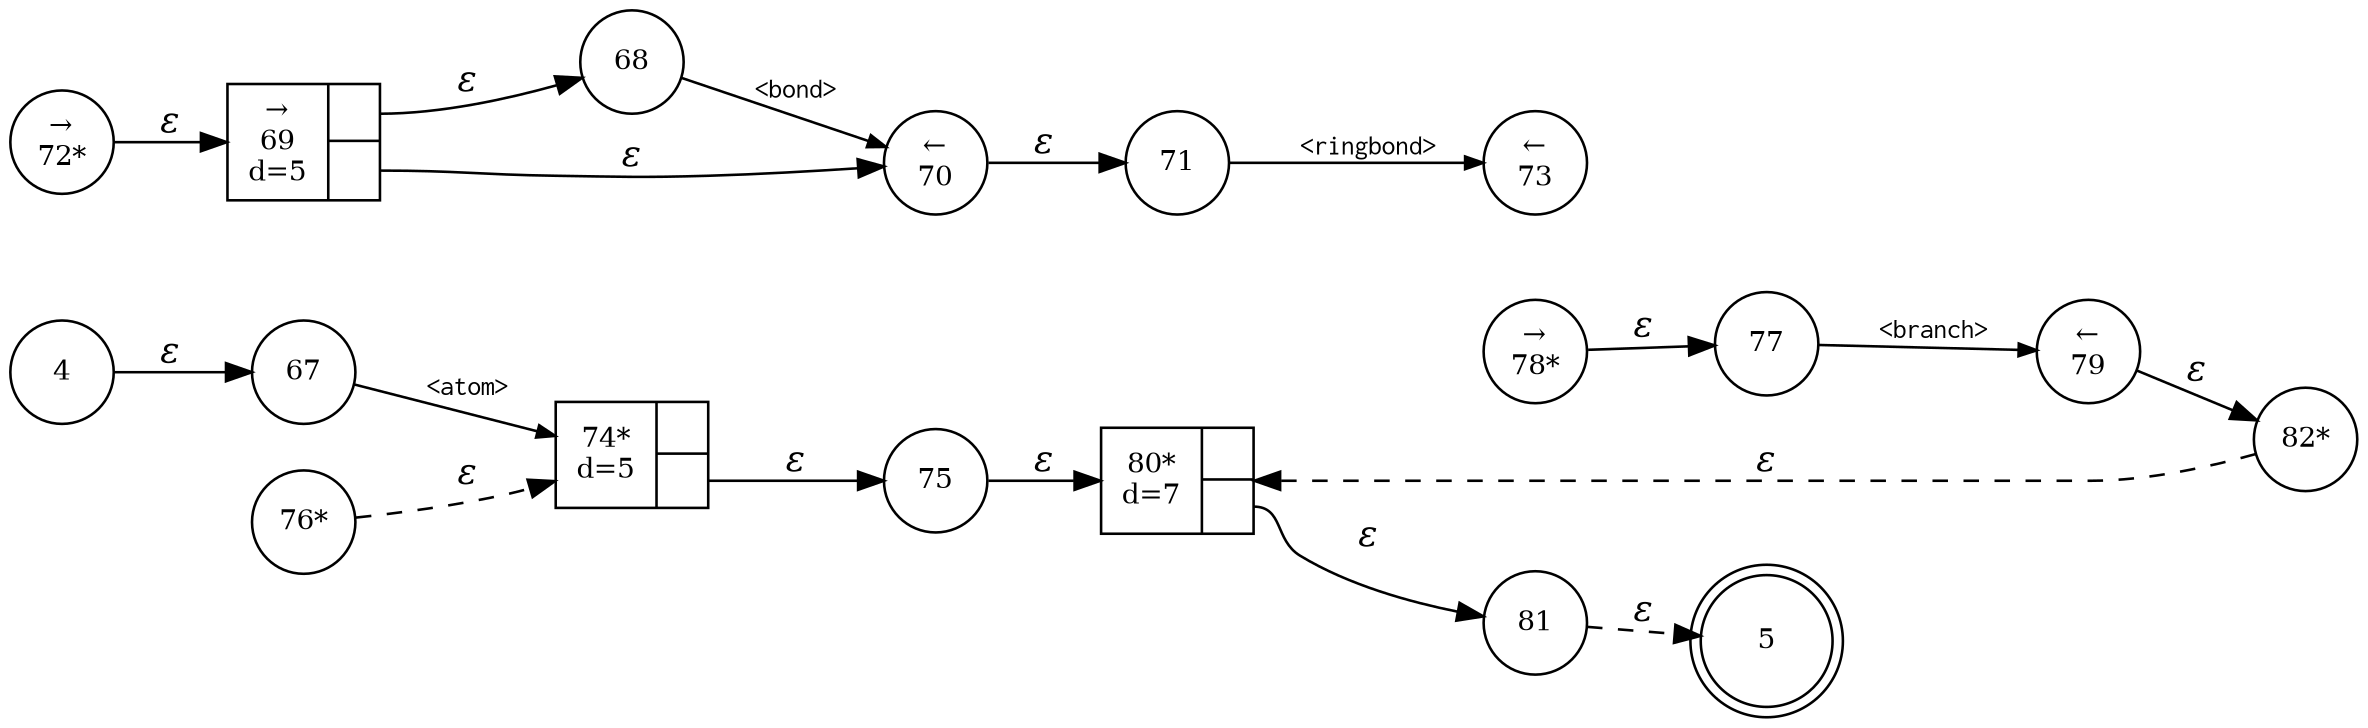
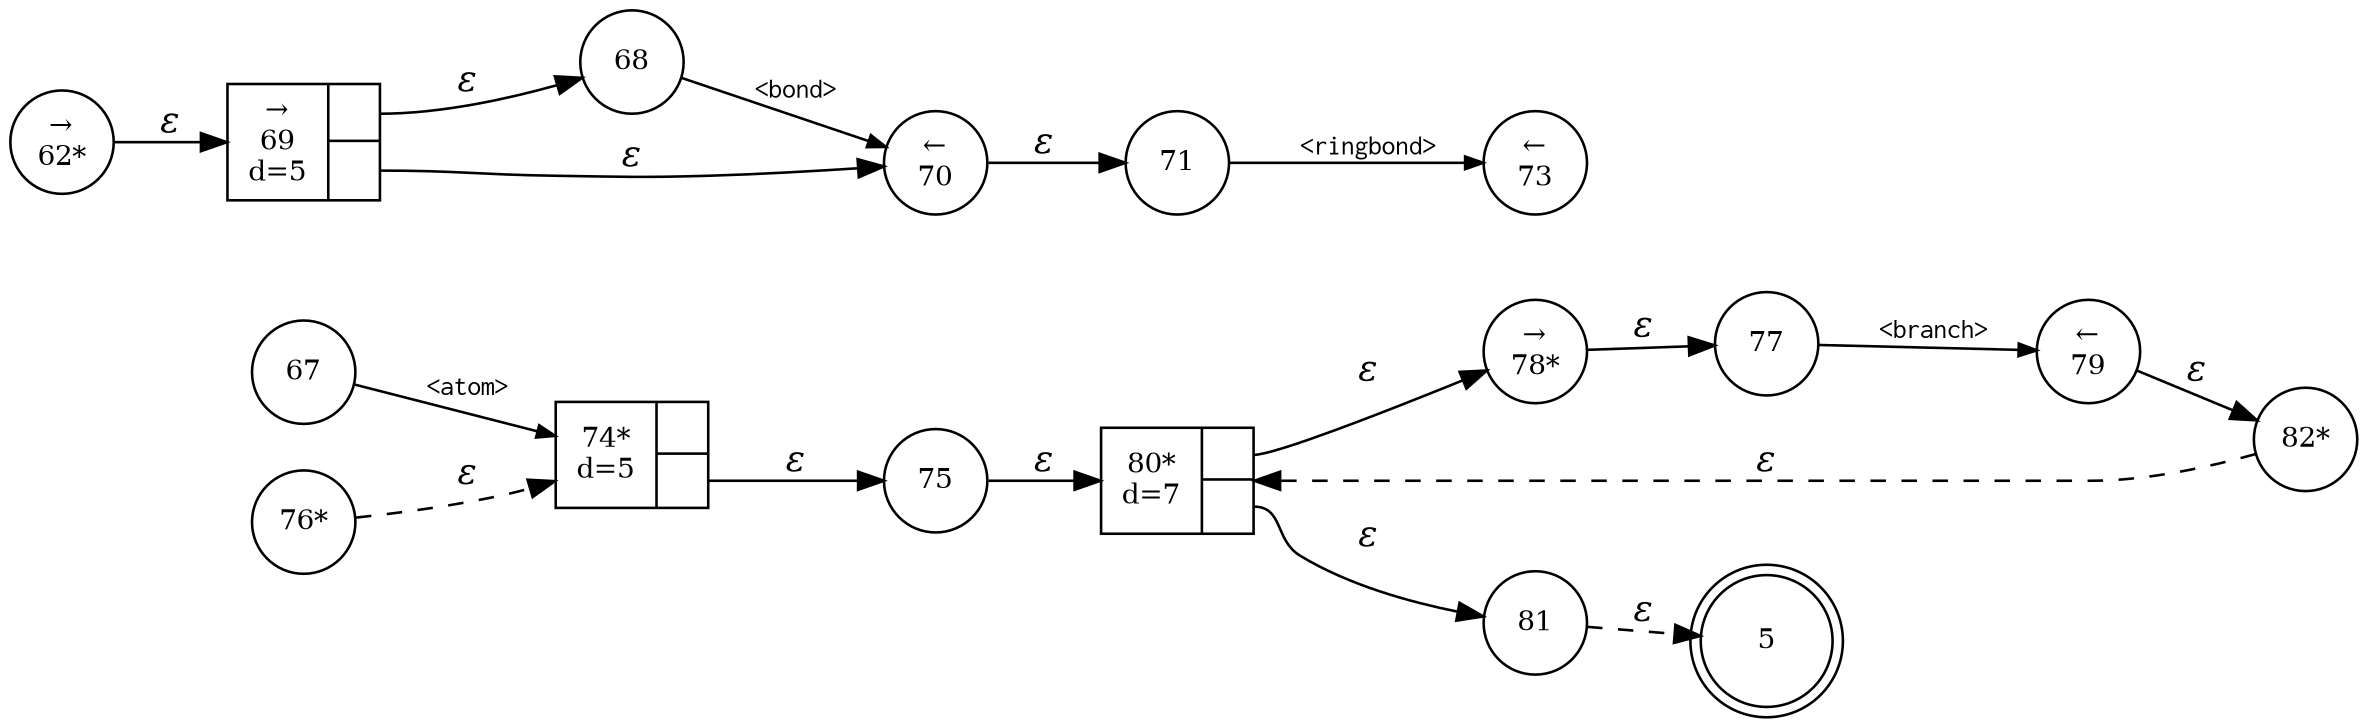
(62, 142) -> (62, 142)
(62, 372) -> none
none -> (1359, 421)
